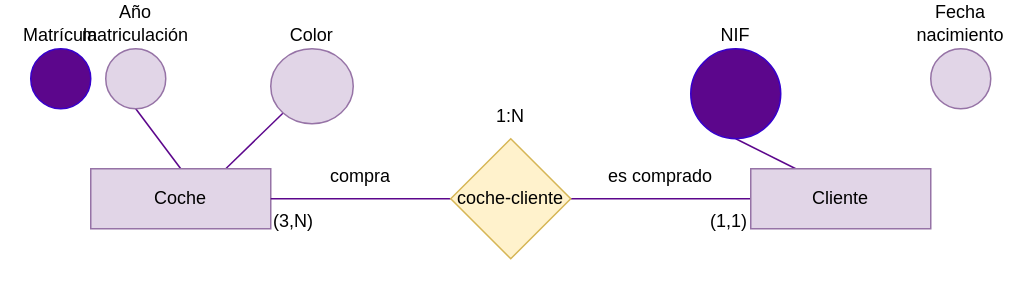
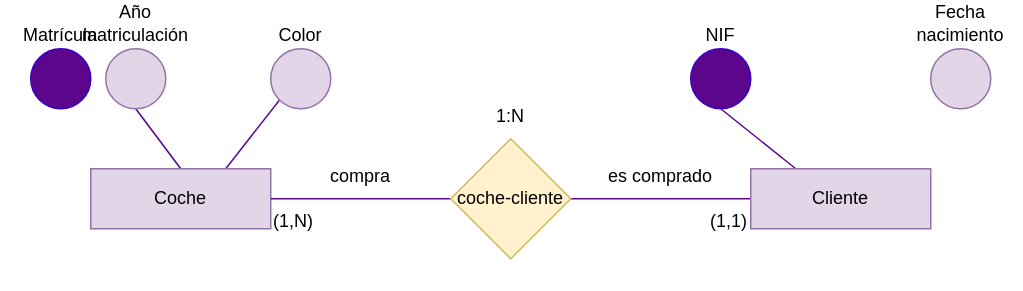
(312, 86) -> (301, 79)
(736, 94) -> (721, 79)
(297, 221) -> (297, 221)
